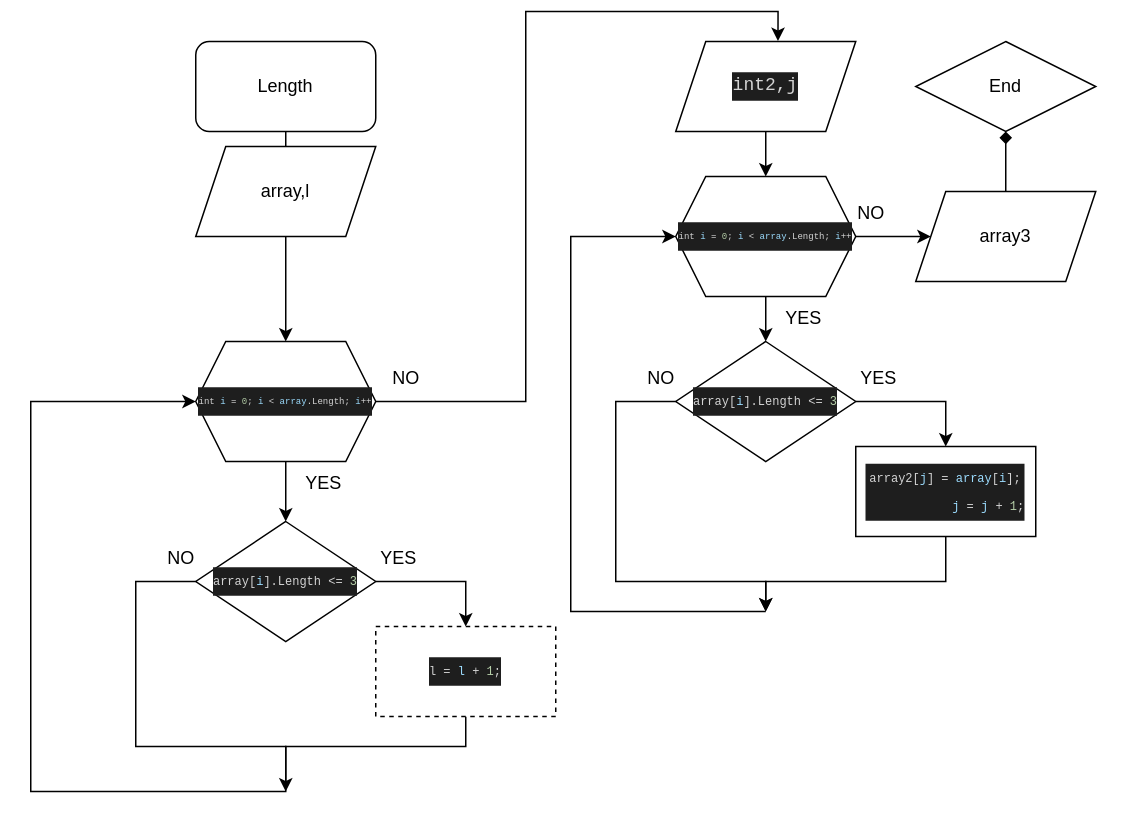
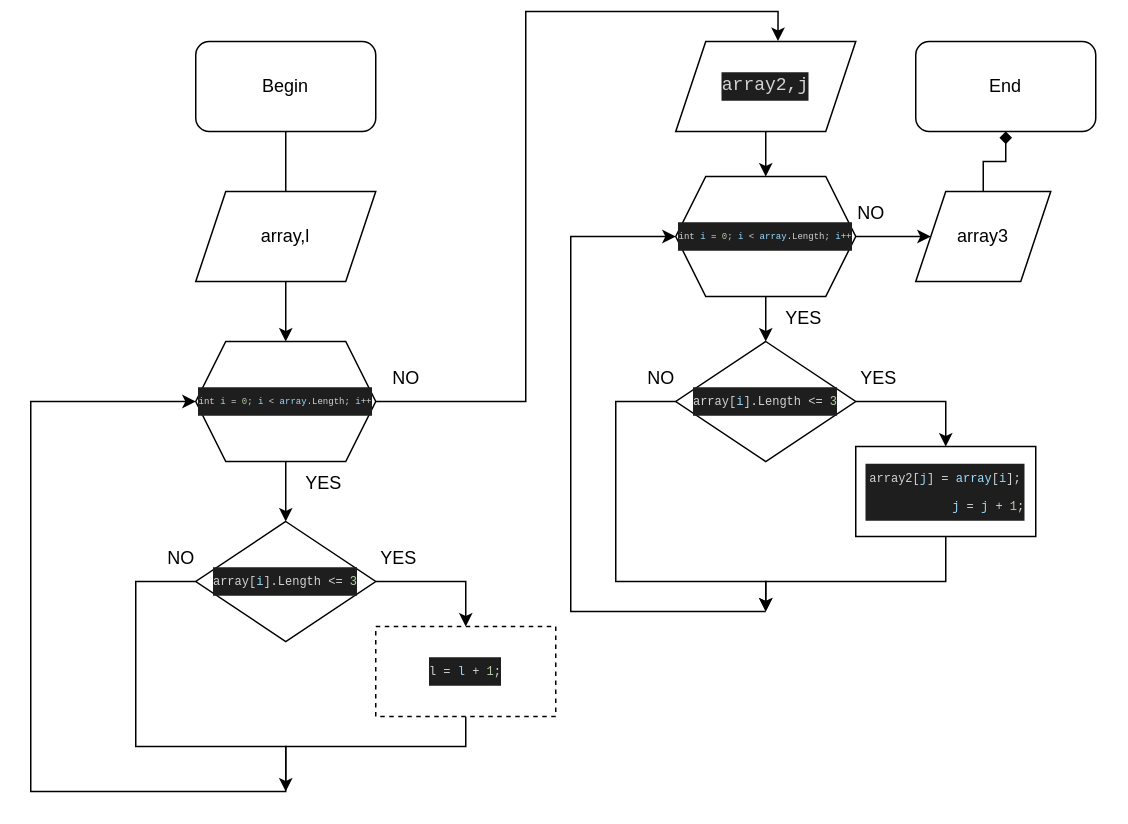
(286, 86) -> (286, 86)
(766, 86) -> (766, 86)
(1006, 86) -> (1006, 86)
(286, 191) -> (286, 236)
(1006, 236) -> (983, 236)
